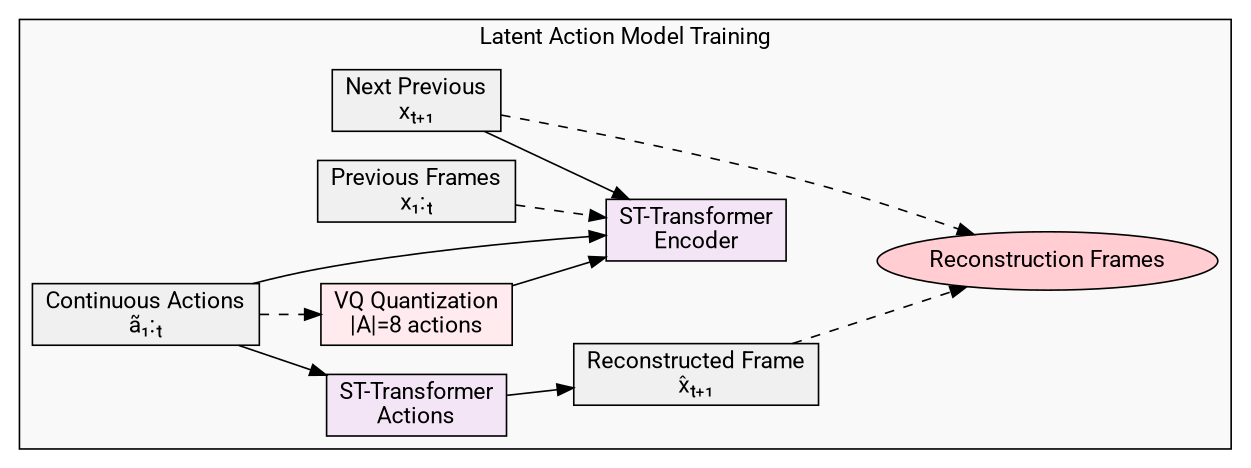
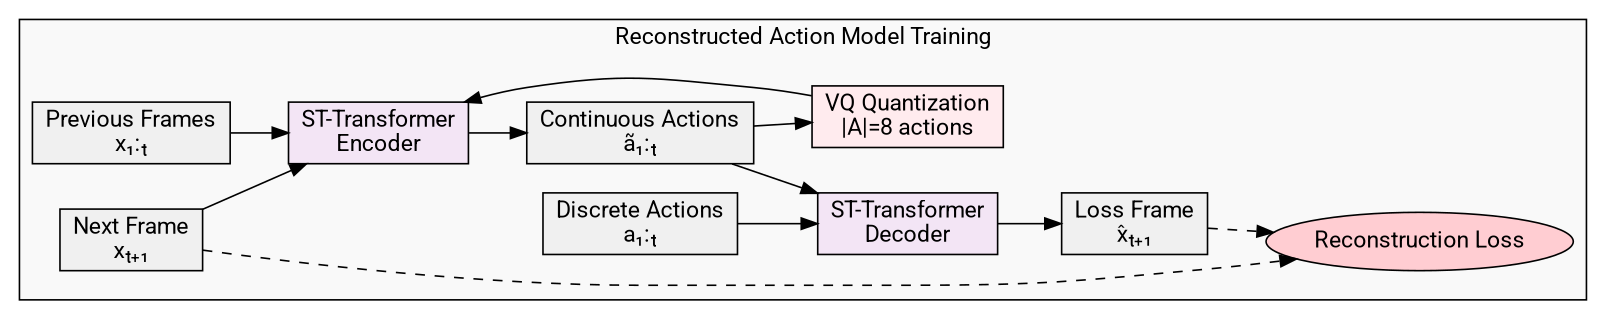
(625, 38) -> (803, 38)
(417, 100) -> (131, 240)
(552, 210) -> (251, 133)
none -> (640, 224)
(420, 253) -> (490, 133)
(1048, 261) -> (1420, 242)
(282, 314) -> (775, 125)
(696, 374) -> (1135, 224)
(417, 405) -> (908, 224)
